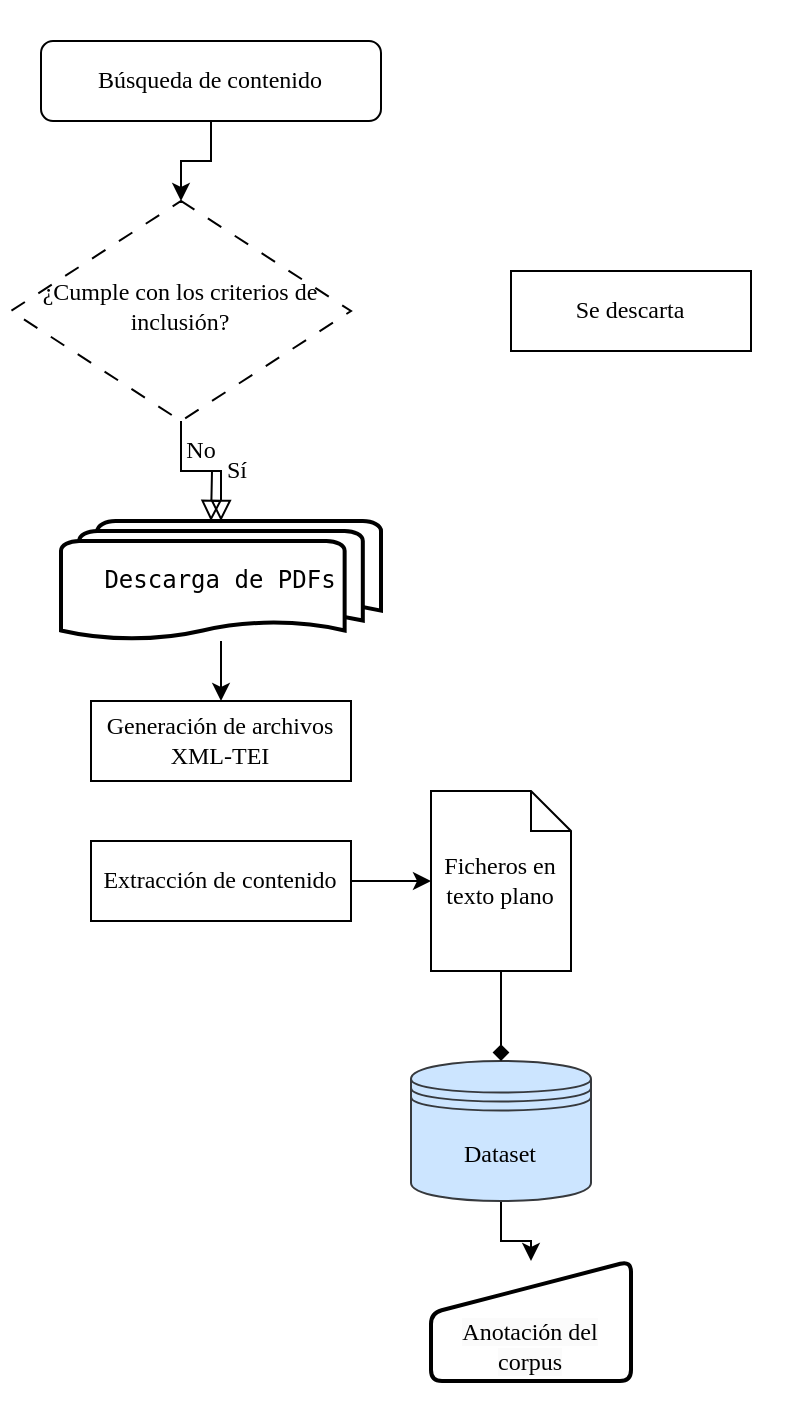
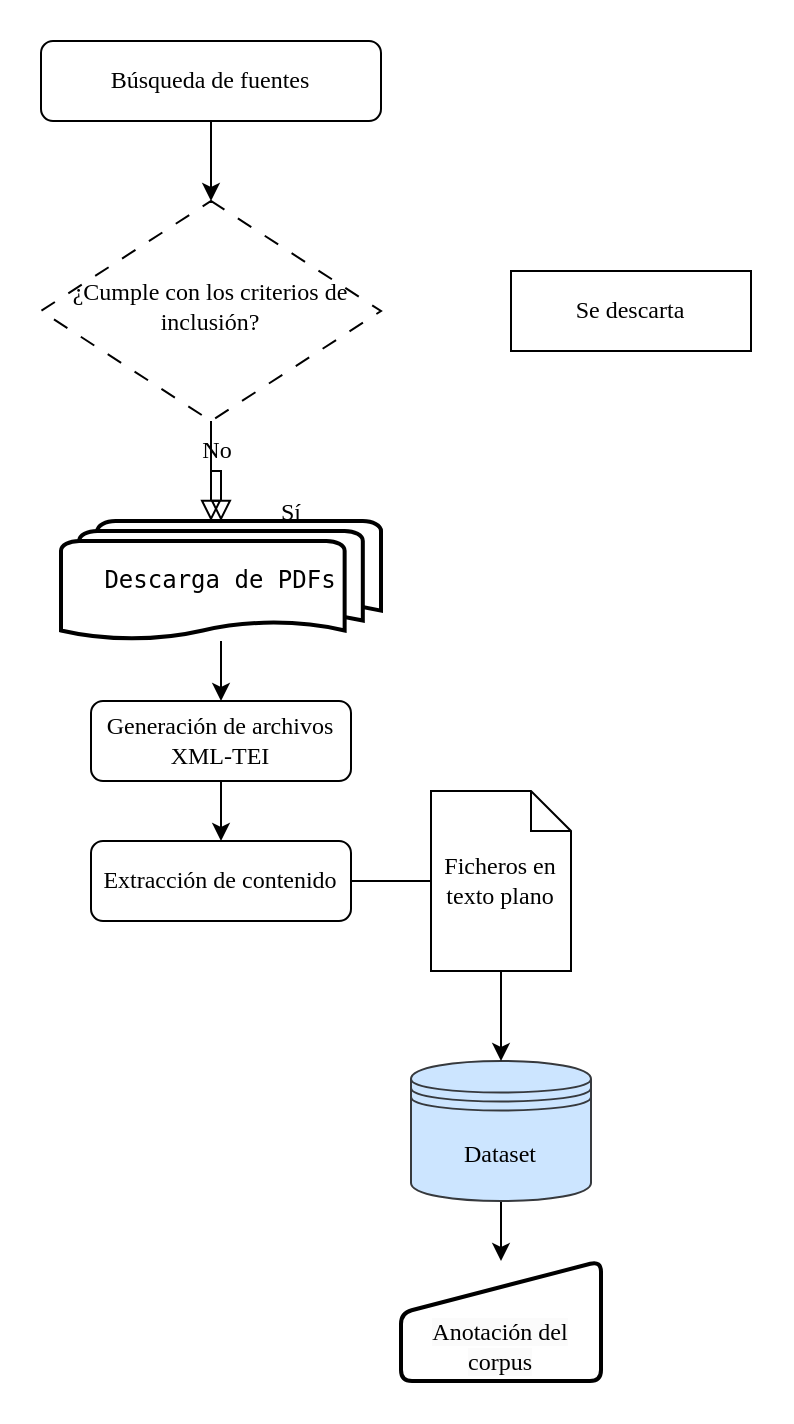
(211, 81) -> (211, 81)
(181, 311) -> (211, 311)
(221, 741) -> (221, 741)
none -> (221, 818)
(221, 881) -> (221, 881)
(416, 881) -> (421, 881)
(501, 1045) -> (501, 1046)
(531, 1321) -> (501, 1321)
